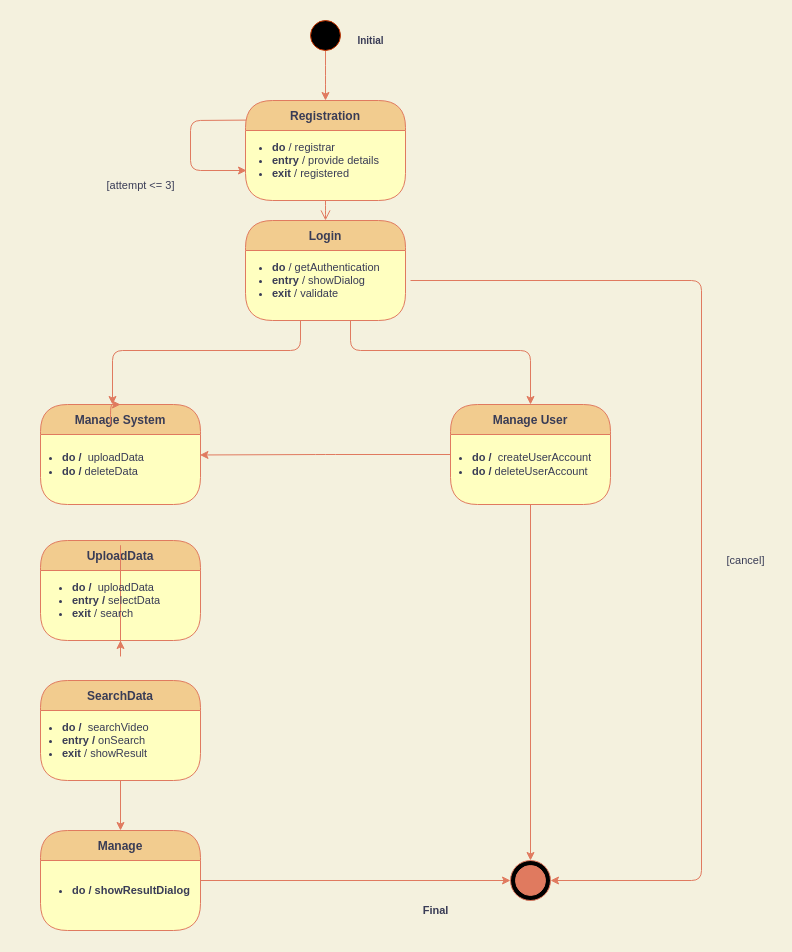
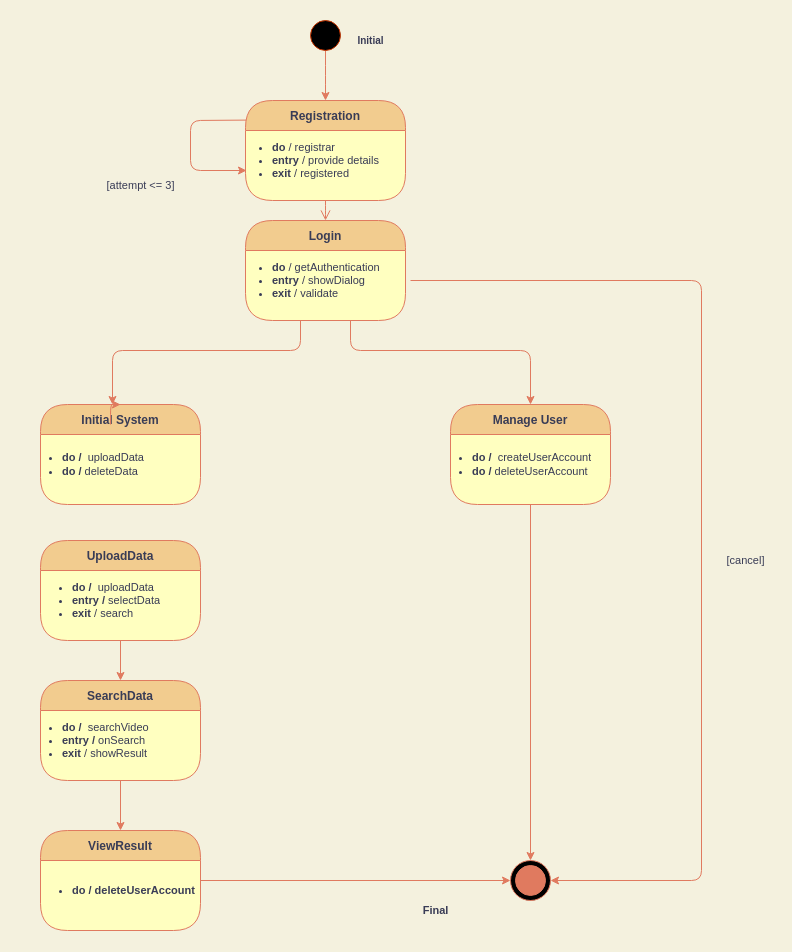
(120, 420) -> (120, 420)
(329, 455) -> none
(121, 597) -> (121, 657)
(120, 846) -> (120, 846)
(95, 891) -> (102, 891)
